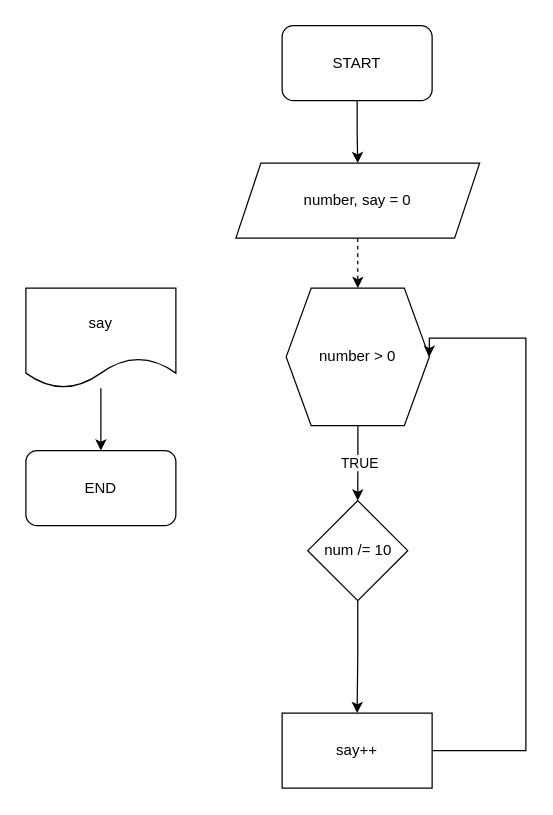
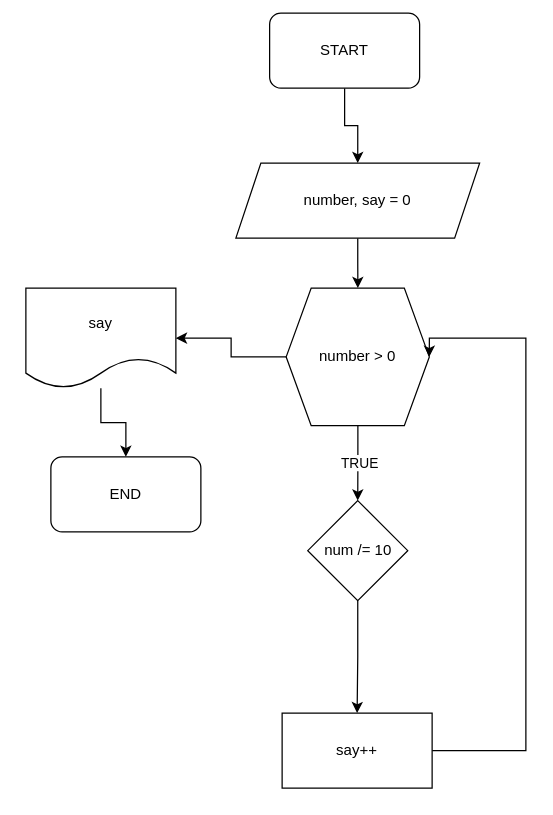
(357, 63) -> (344, 51)
(358, 258) -> (358, 258)
none -> (231, 352)
(101, 488) -> (126, 494)
